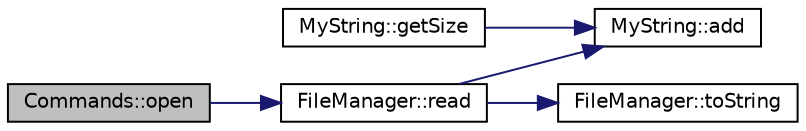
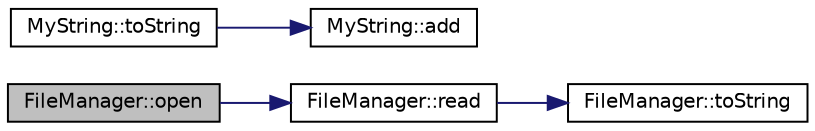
(384, 28) -> (114, 28)
(522, 68) -> none
(109, 103) -> (114, 103)
